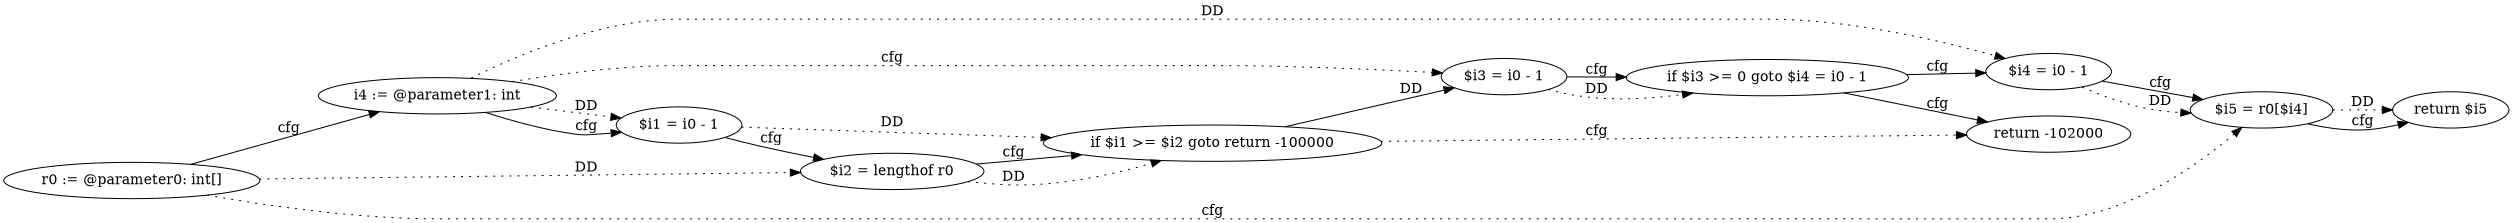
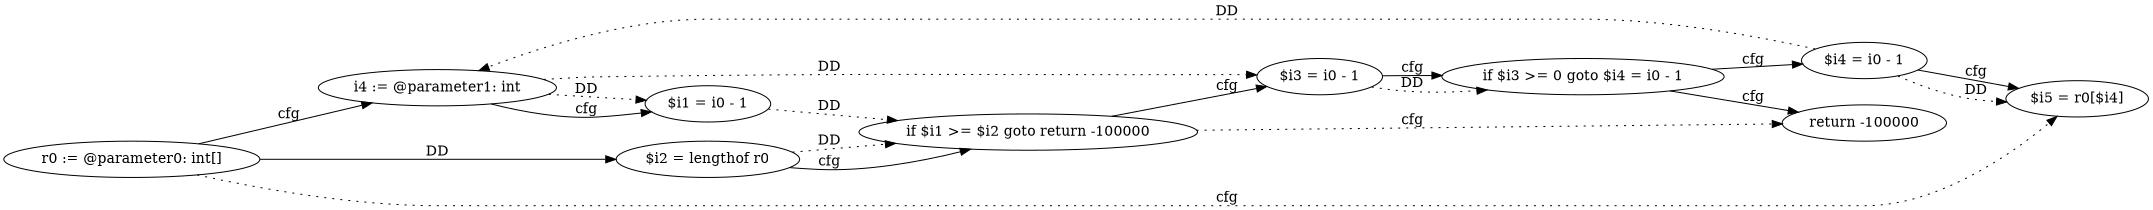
(1230, 19) -> (1150, 19)
(892, 58) -> (829, 67)
(1411, 89) -> (1227, 86)
(2451, 110) -> none
(2049, 134) -> (1864, 123)
(769, 148) -> none
(525, 176) -> (433, 159)
